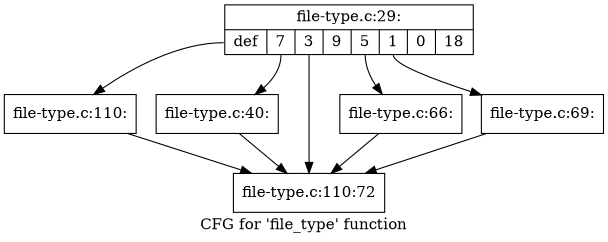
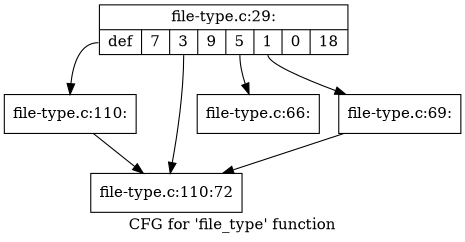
(217, 114) -> none
(359, 150) -> none
